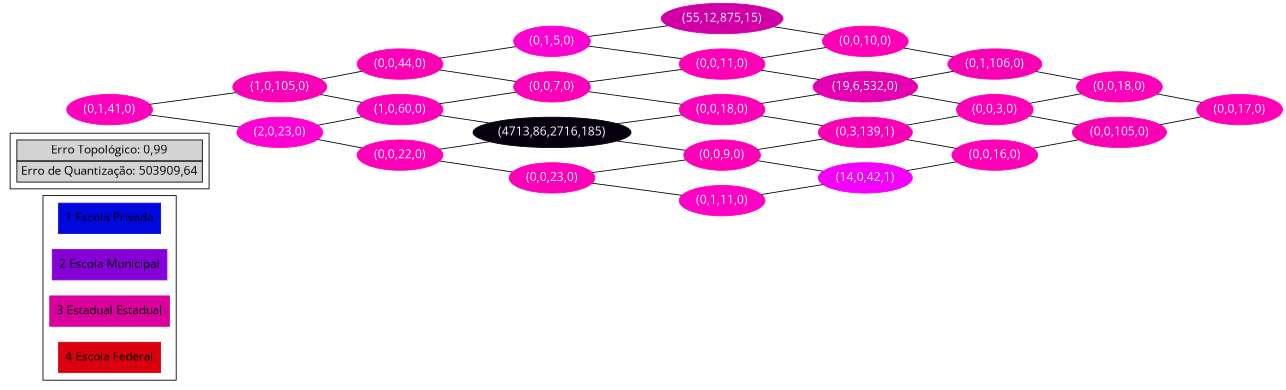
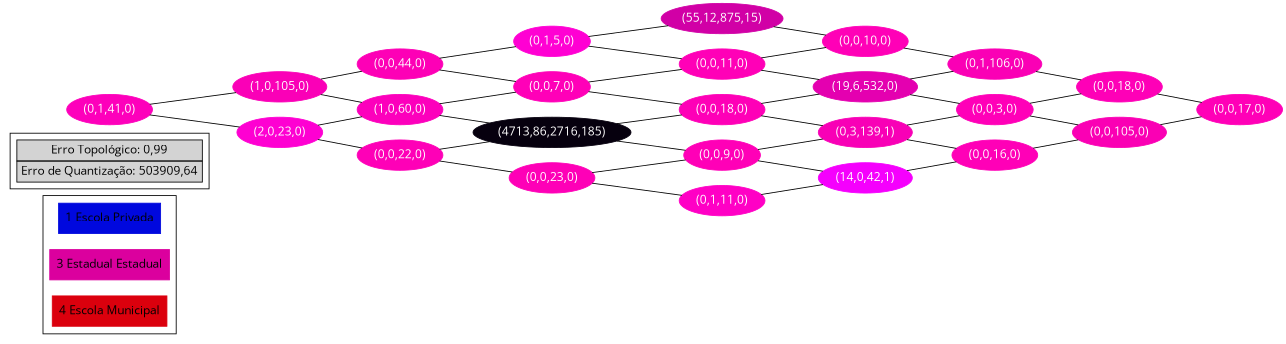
(110, 265) -> none
(110, 357) -> (110, 311)
